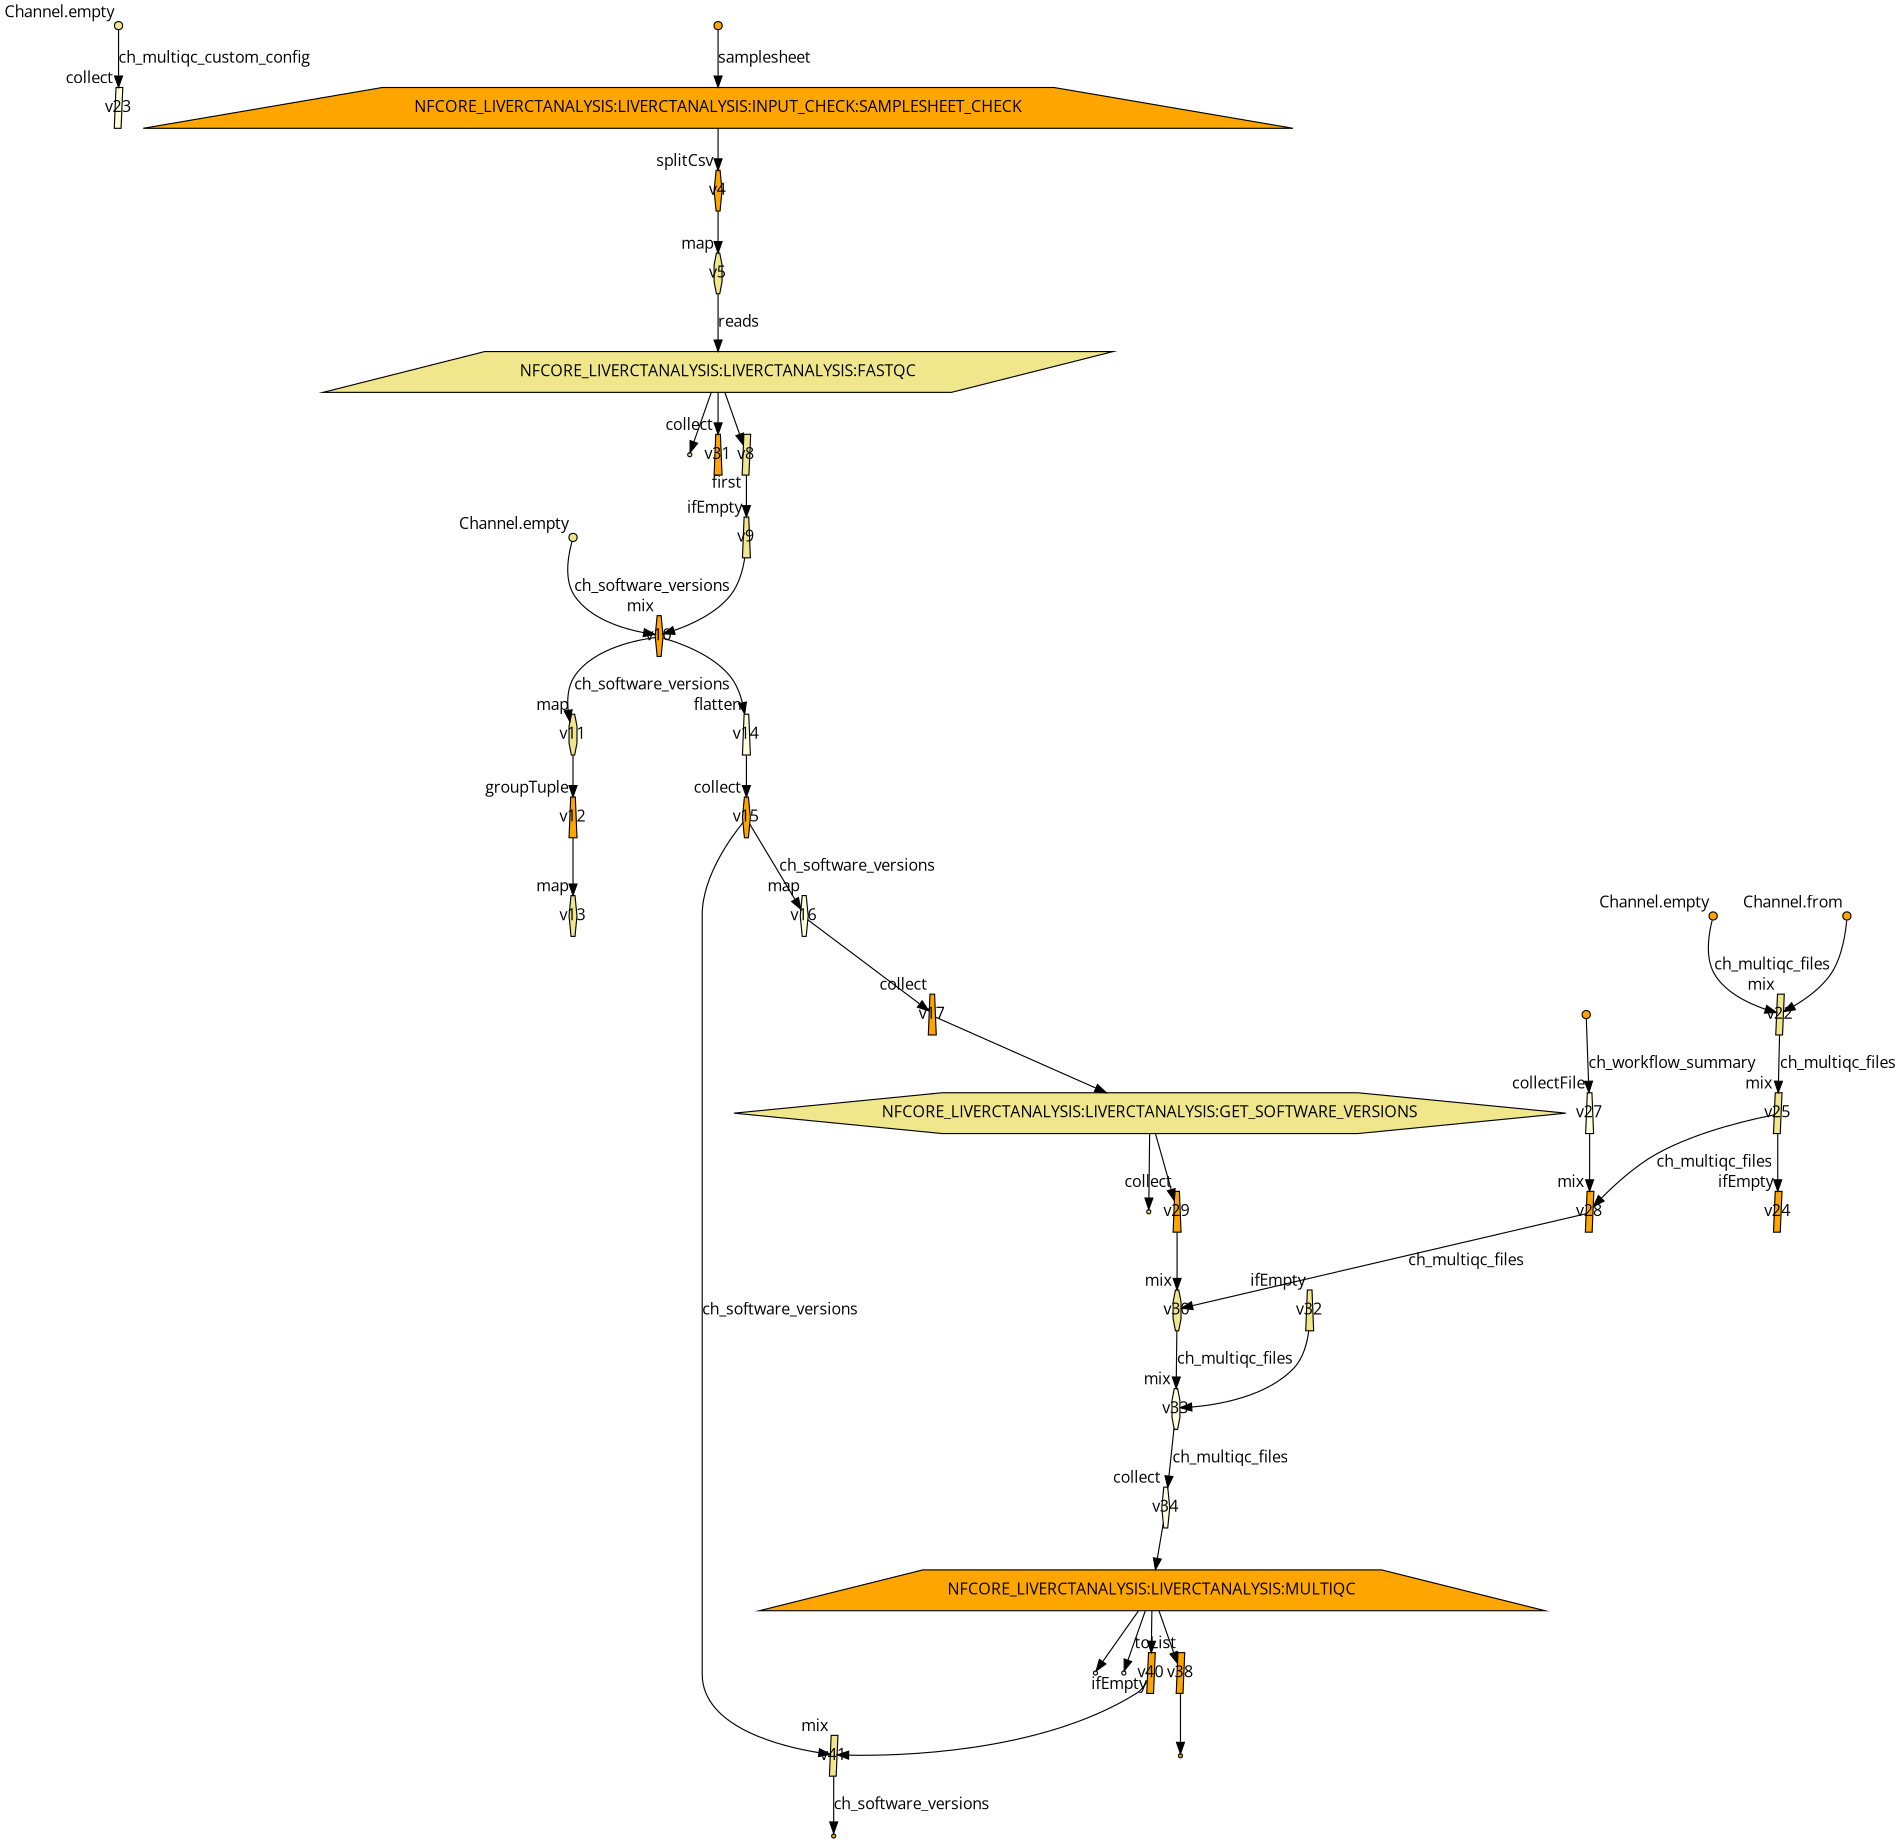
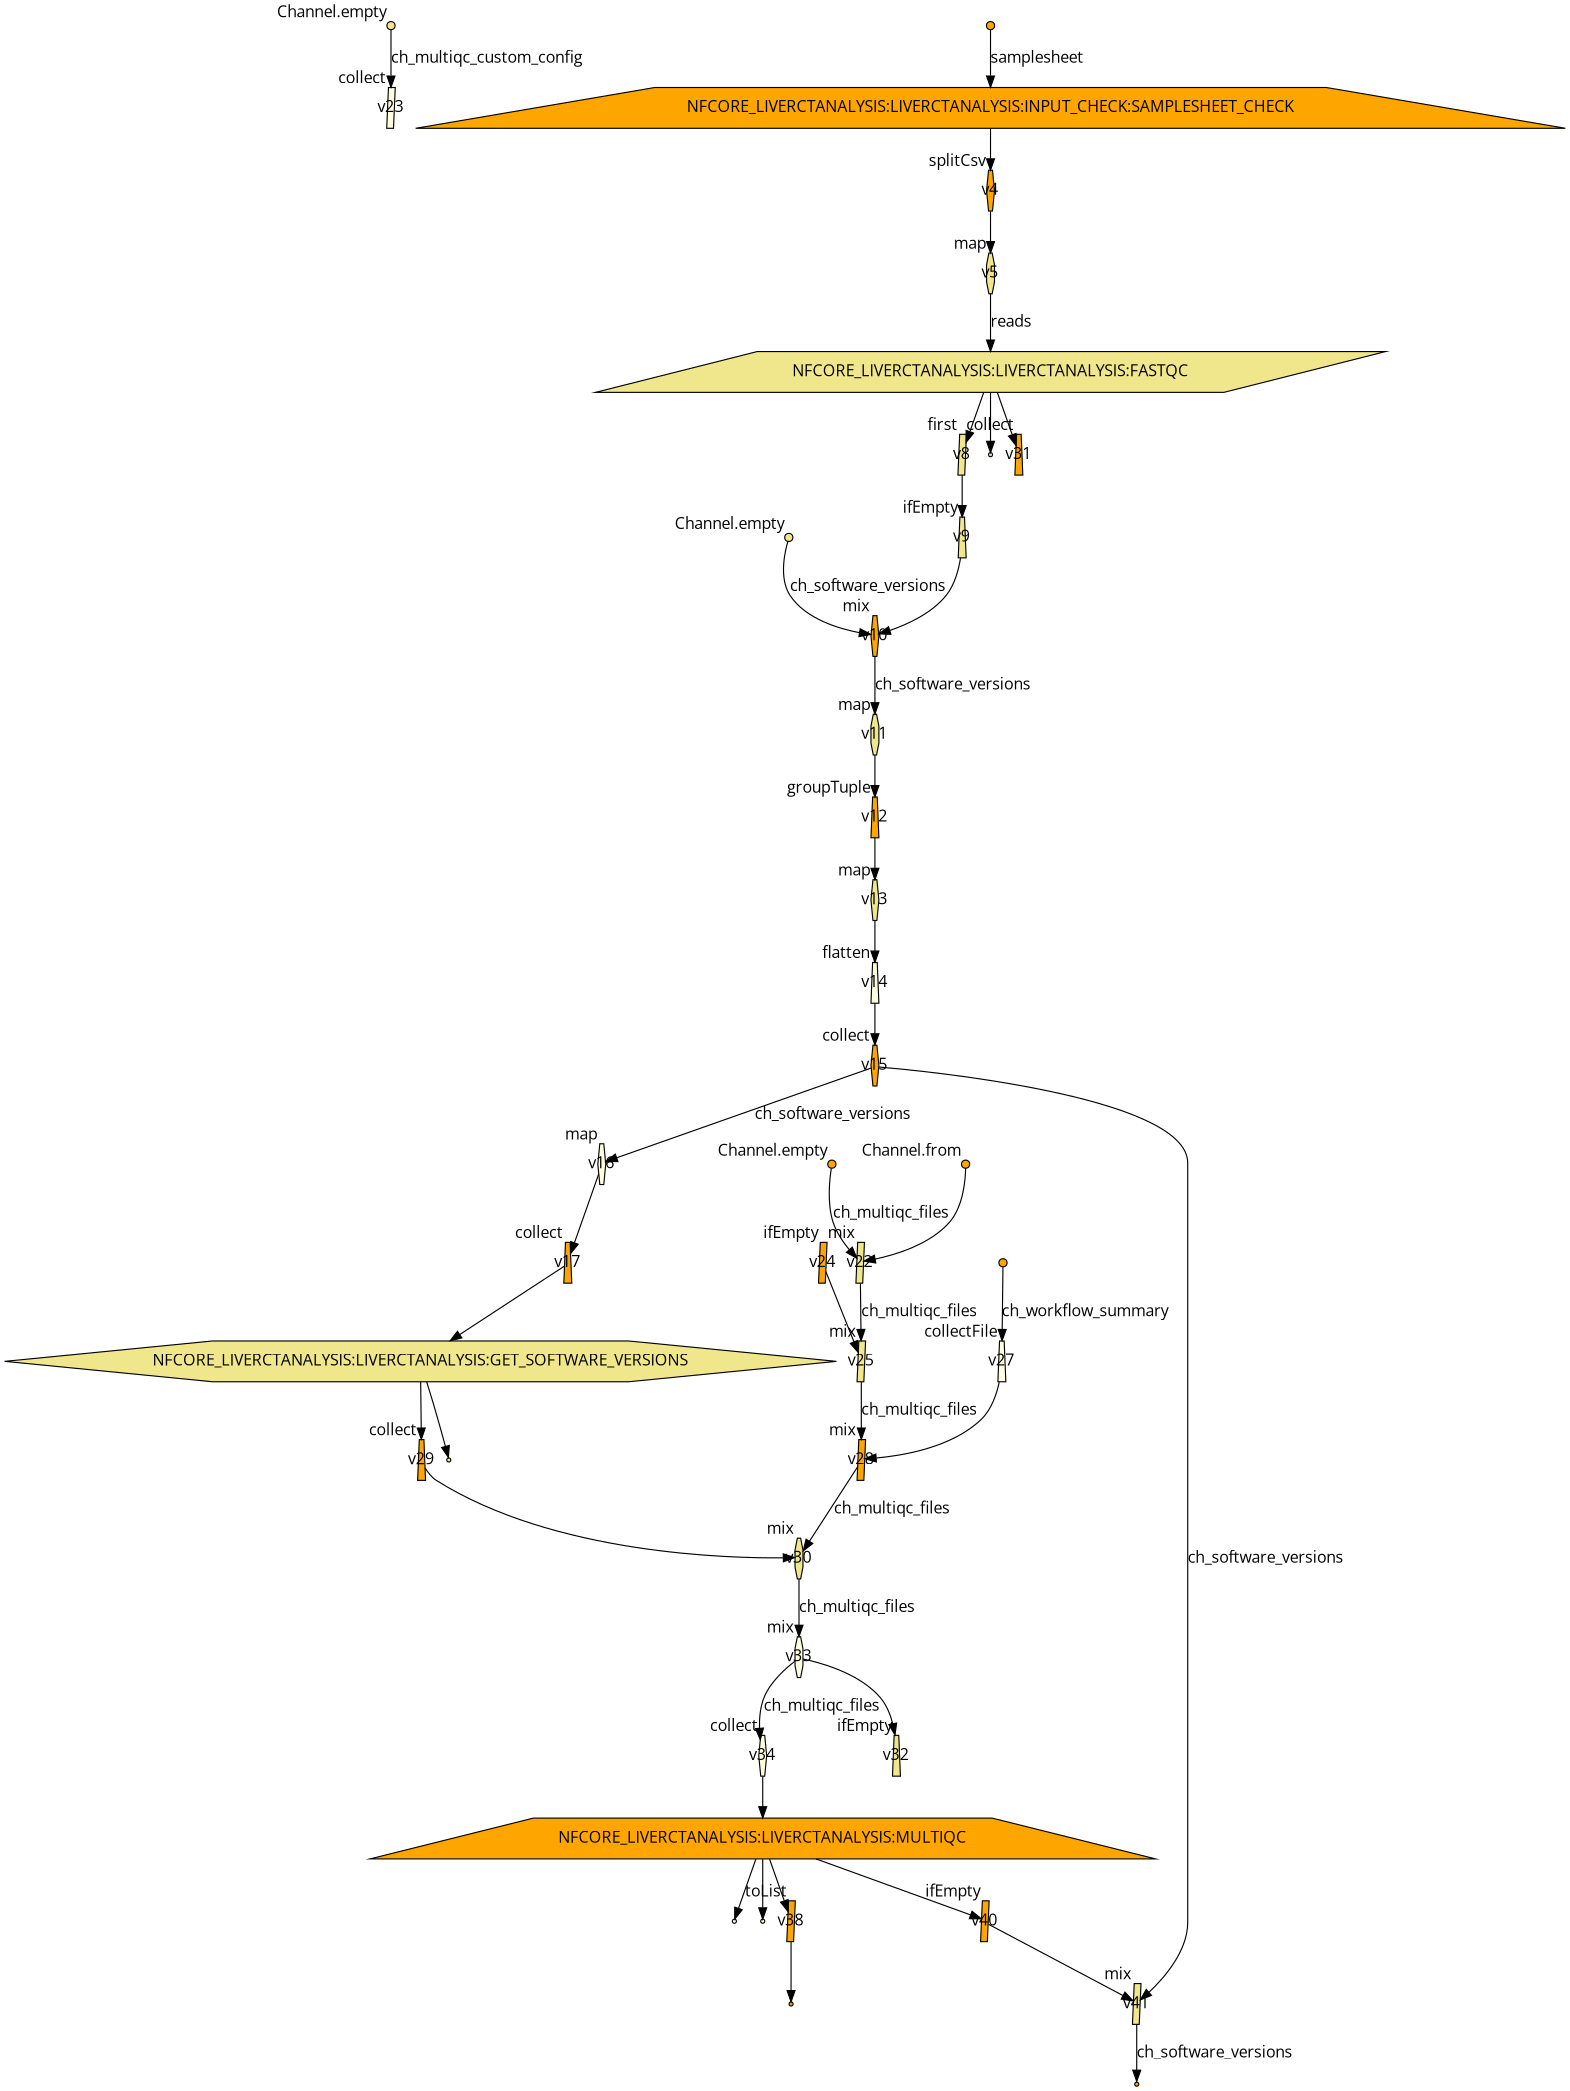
(712, 660) -> (875, 936)
(1778, 1157) -> (840, 1307)
(1265, 1388) -> (858, 1679)
